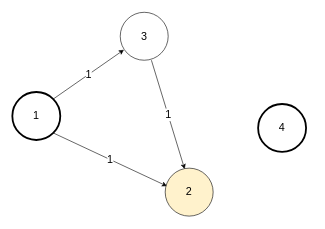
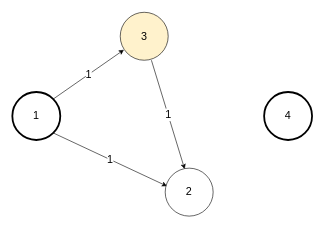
(144, 36) -> (144, 36)
(282, 128) -> (288, 116)
(189, 192) -> (189, 192)
